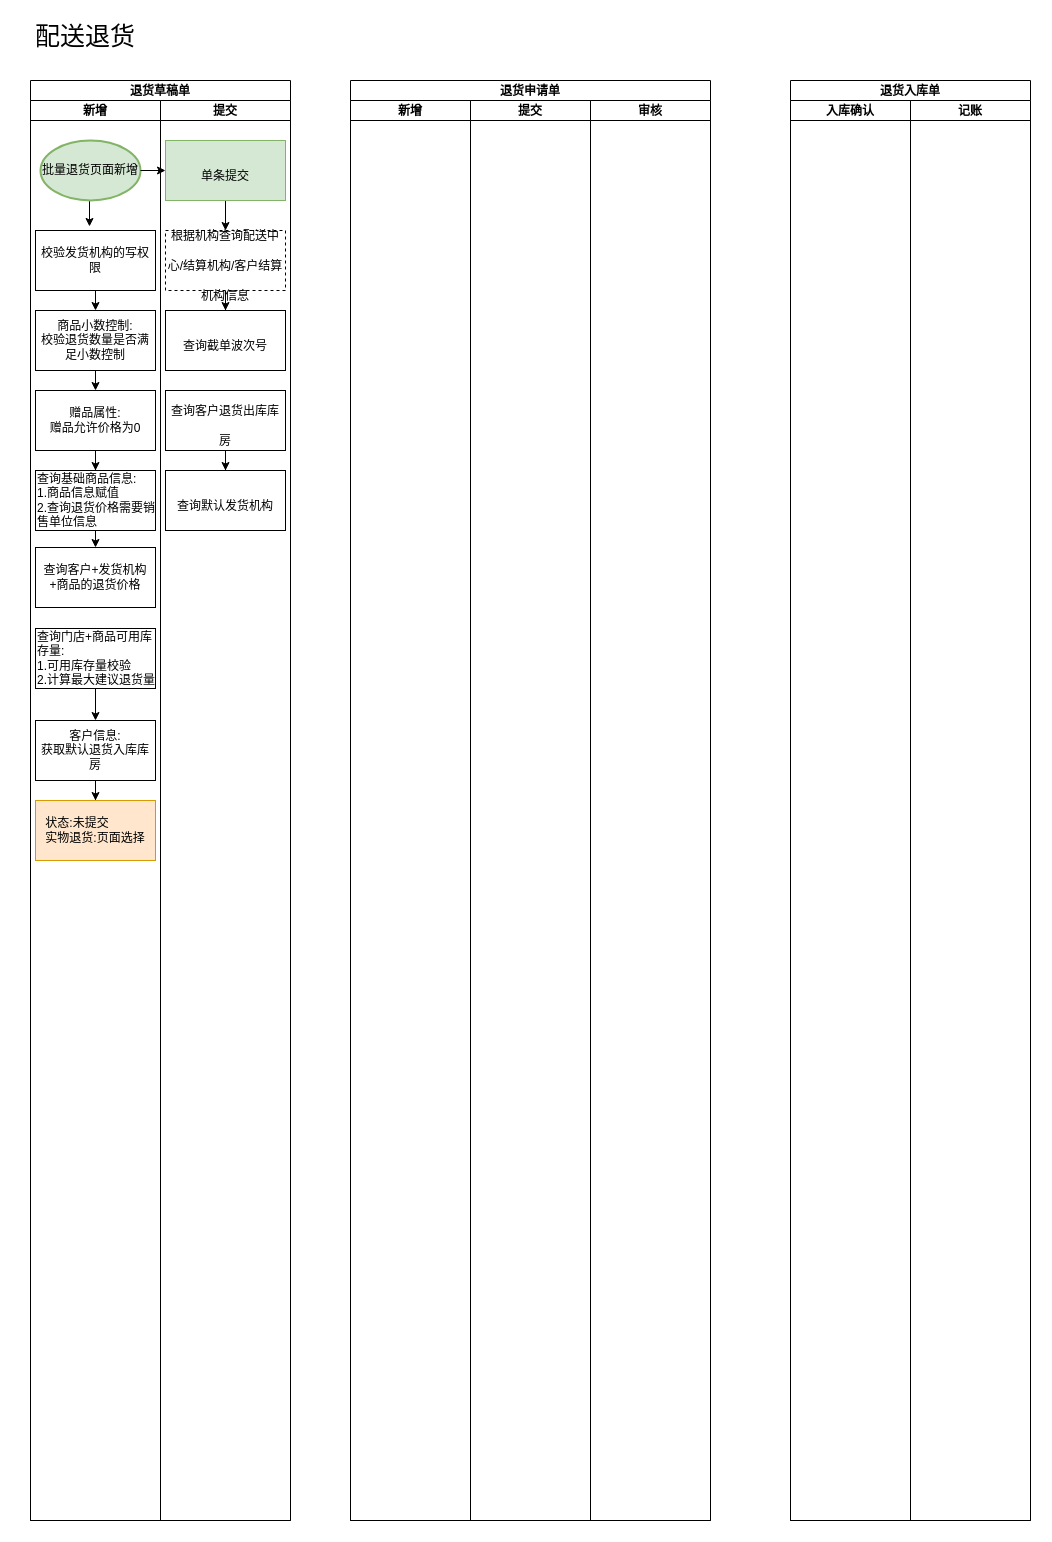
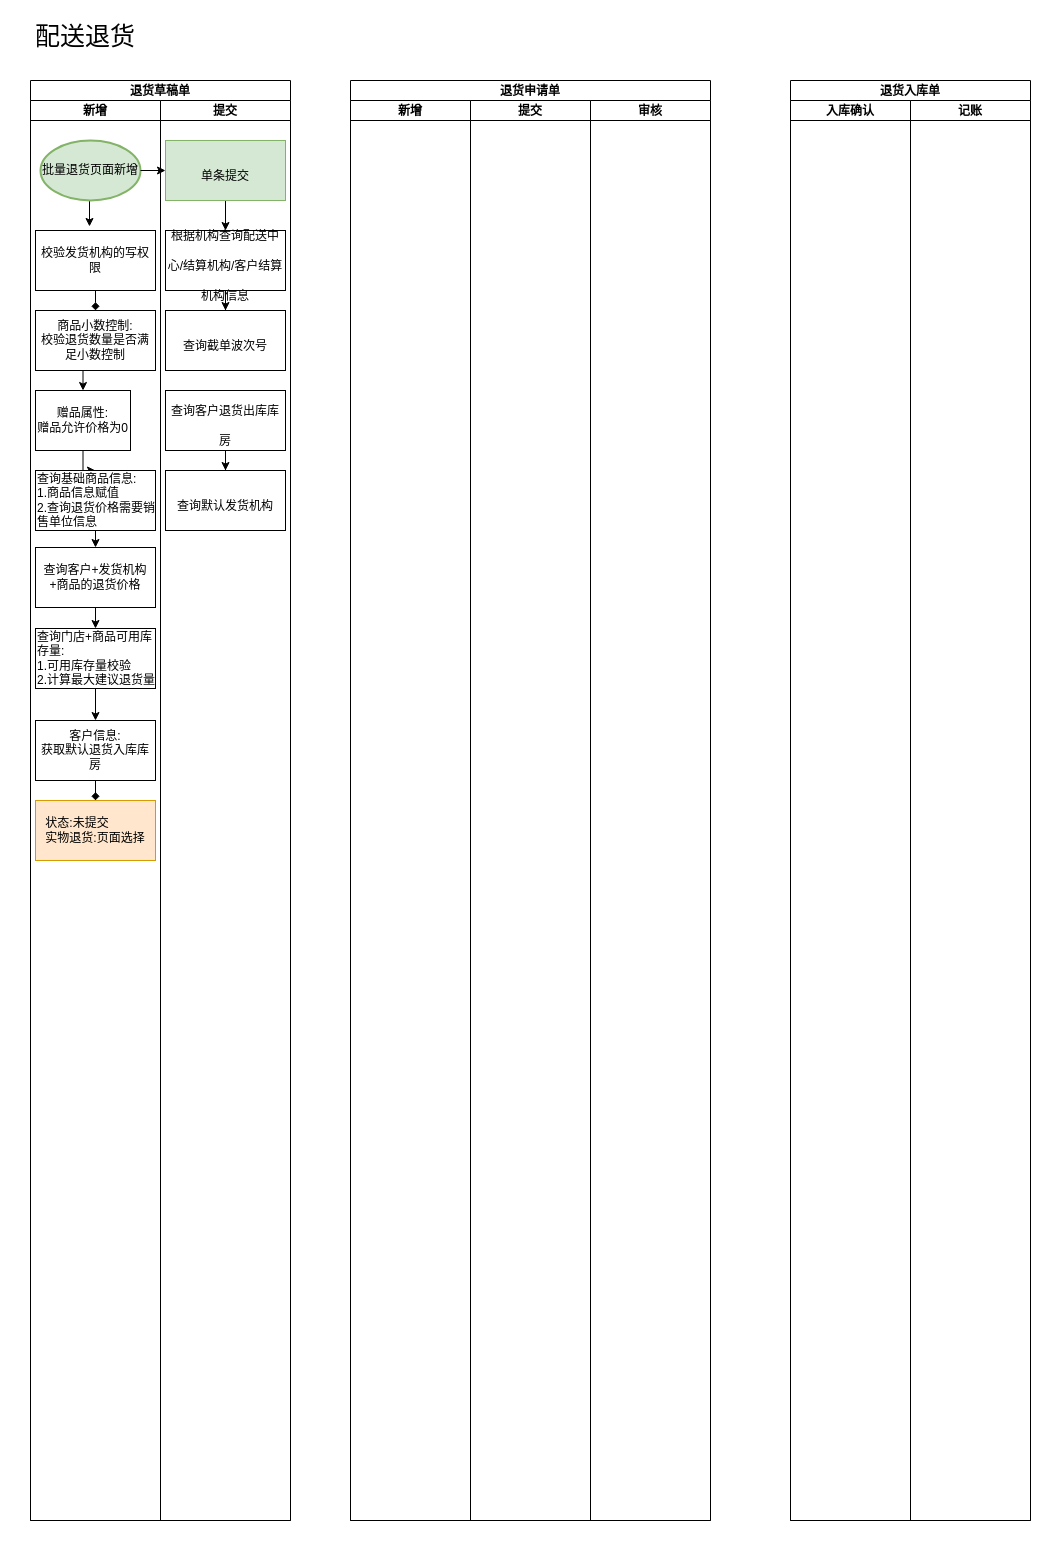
(226, 261) -> (226, 261)
(96, 302) -> (96, 301)
(96, 421) -> (83, 421)
none -> (96, 615)
(96, 792) -> (96, 791)
